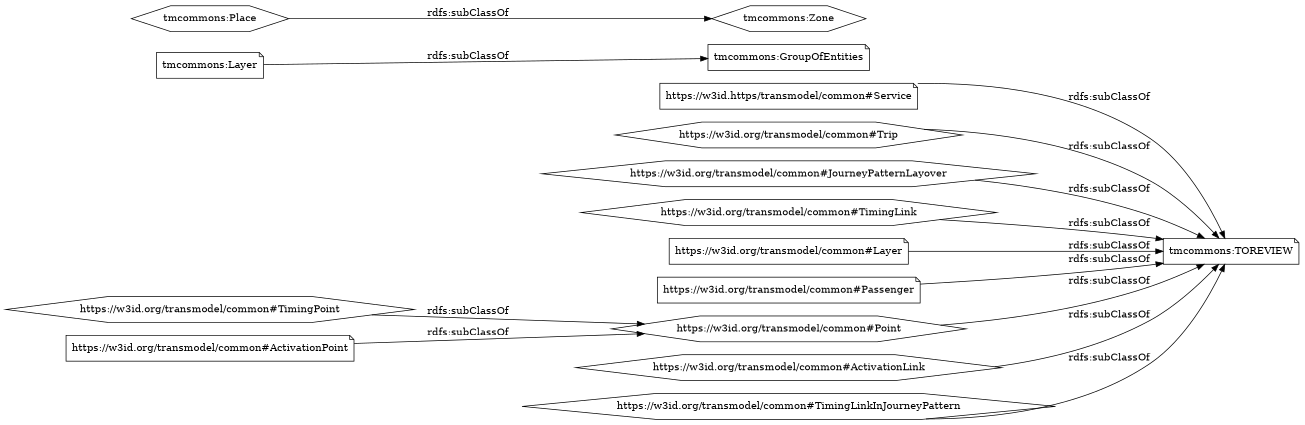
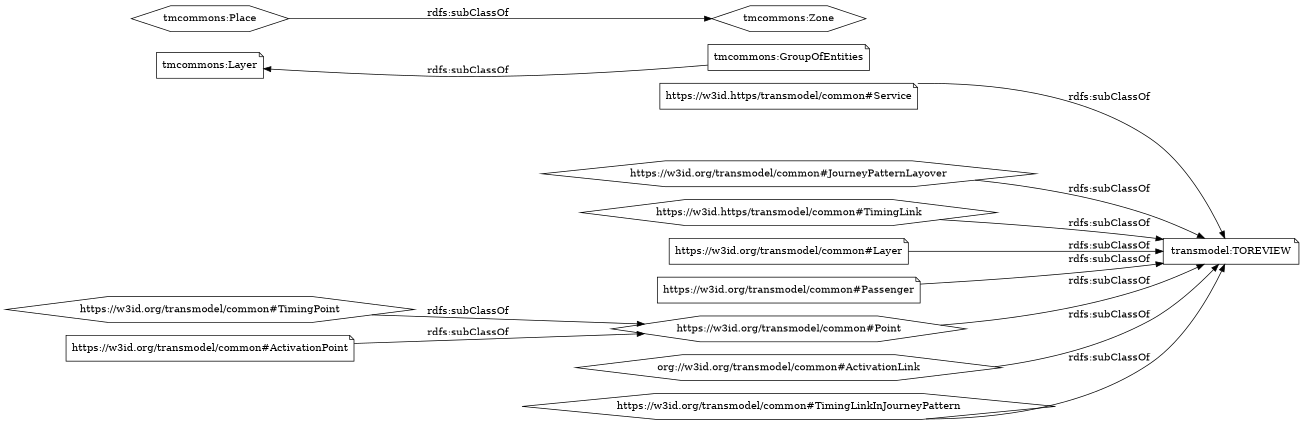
(482, 62) -> (489, 76)
(789, 135) -> none
(789, 213) -> (789, 213)
(1231, 251) -> (1231, 251)
(789, 368) -> (789, 368)
